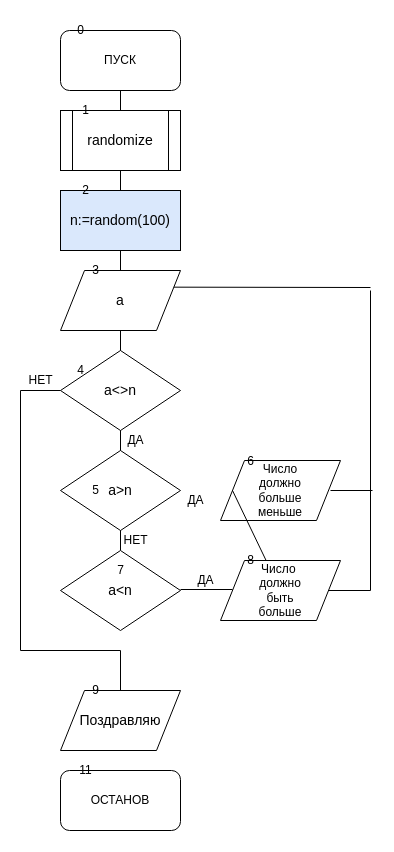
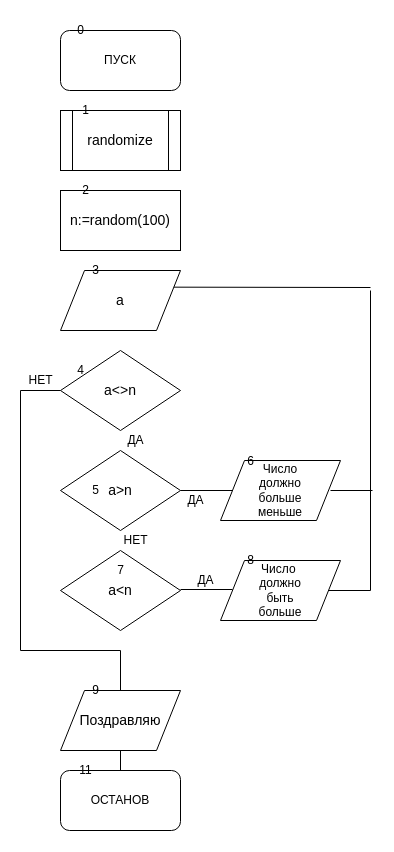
(121, 221) -> (121, 221)
(249, 525) -> (207, 491)
(121, 541) -> none
none -> (121, 761)
